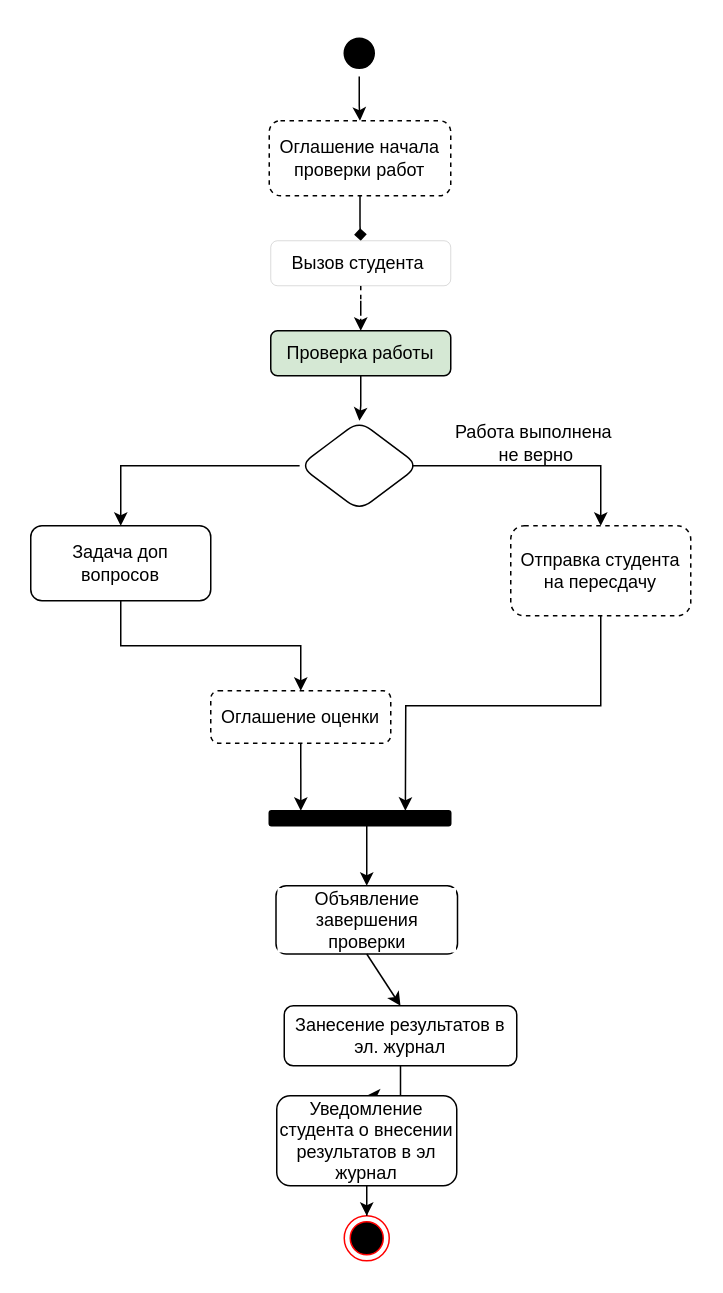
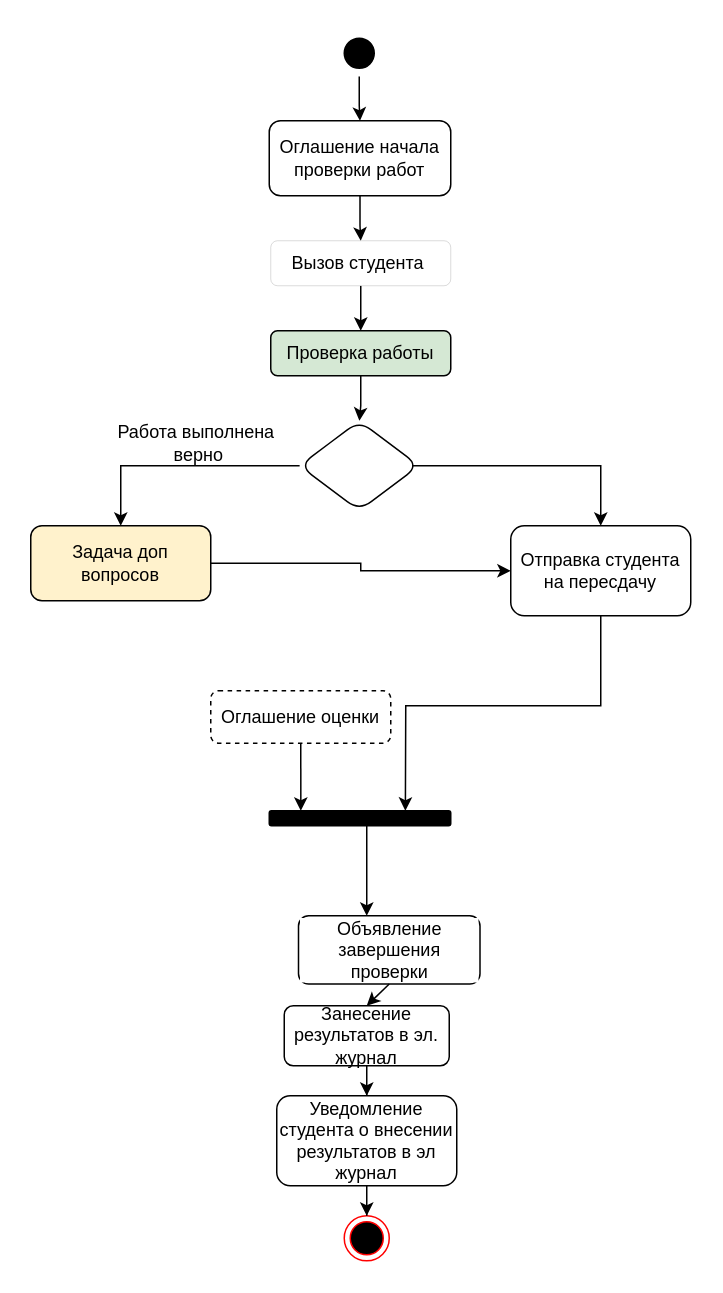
(360, 158) -> (360, 158)
(360, 228) -> (360, 229)
(361, 263) -> (361, 263)
(361, 295) -> (361, 295)
none -> (196, 443)
(533, 443) -> none
(121, 563) -> (121, 563)
(601, 571) -> (601, 571)
(206, 646) -> (359, 563)
(367, 920) -> (389, 950)
(401, 1036) -> (367, 1036)
